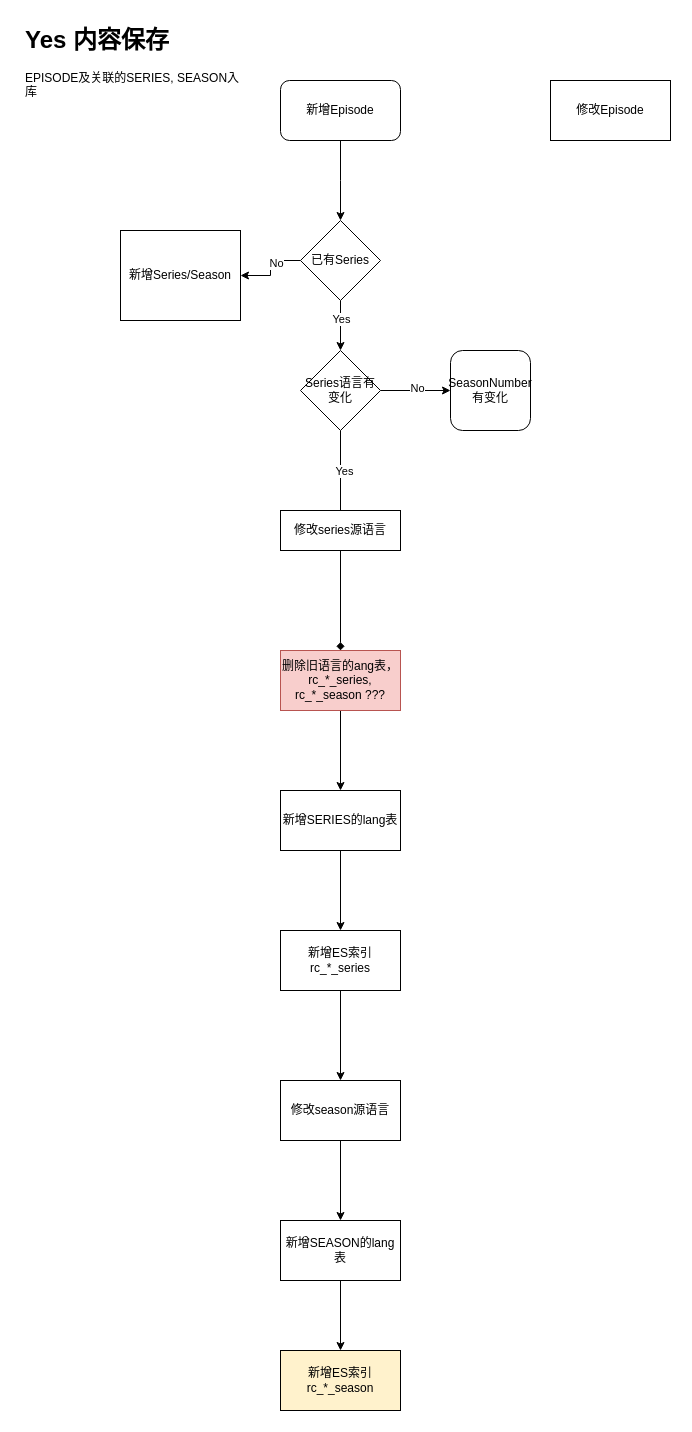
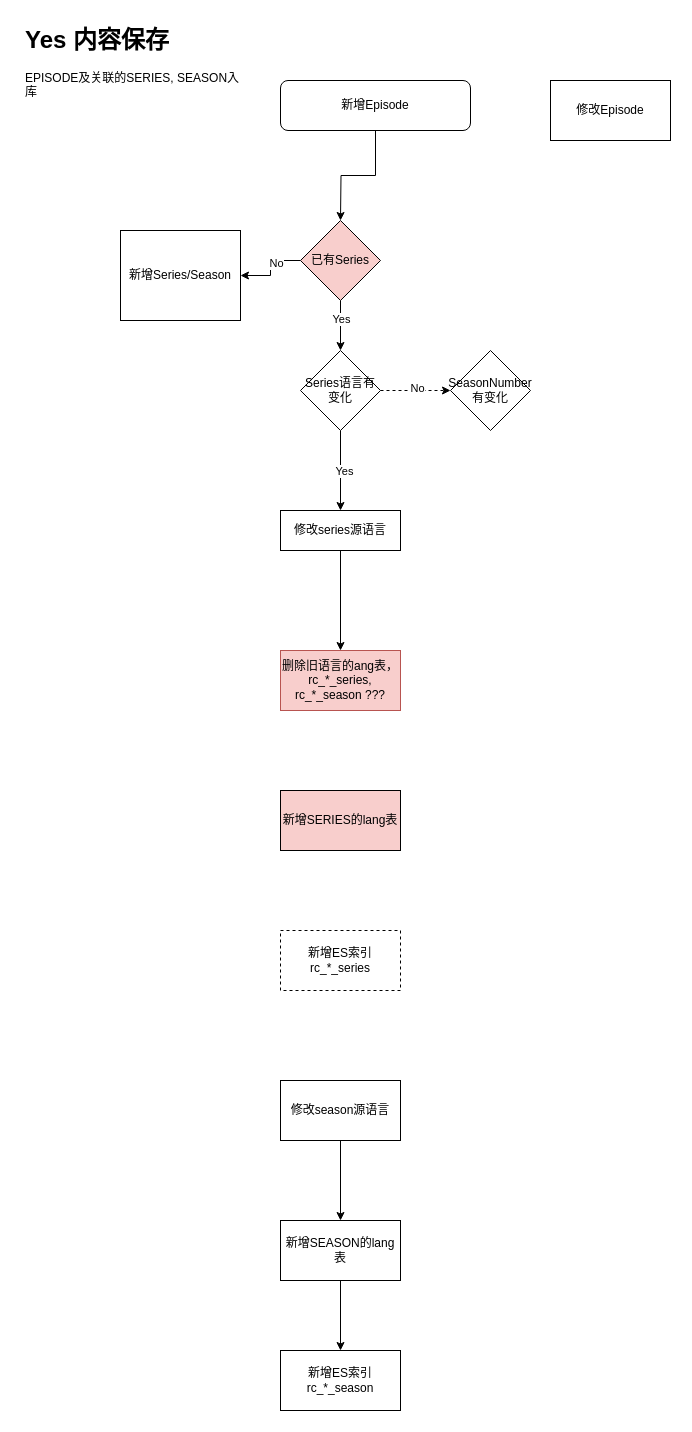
(341, 111) -> (376, 106)
(341, 261) -> (341, 261)
(396, 391) -> (396, 391)
(491, 391) -> (491, 391)
(341, 505) -> (341, 502)
(341, 642) -> (341, 642)
(341, 747) -> none
(341, 821) -> (341, 821)
(341, 887) -> none
(341, 961) -> (341, 961)
(341, 1032) -> none
(341, 1381) -> (341, 1381)
